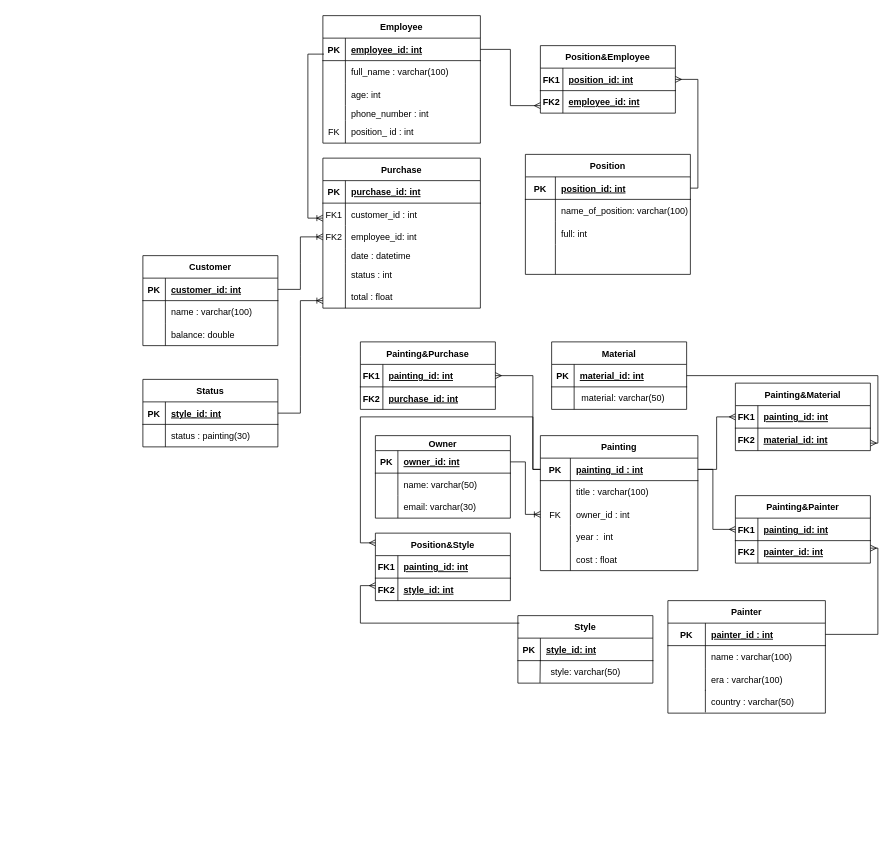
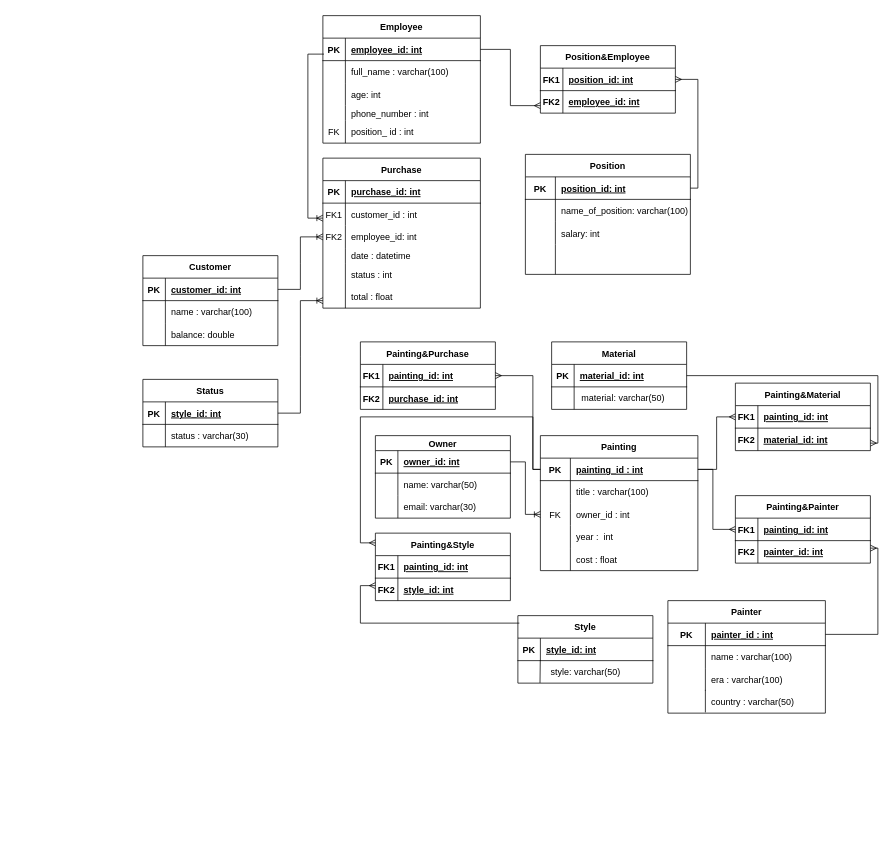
(578, 233) -> (584, 233)
(218, 436) -> (218, 436)
(443, 545) -> (443, 545)
